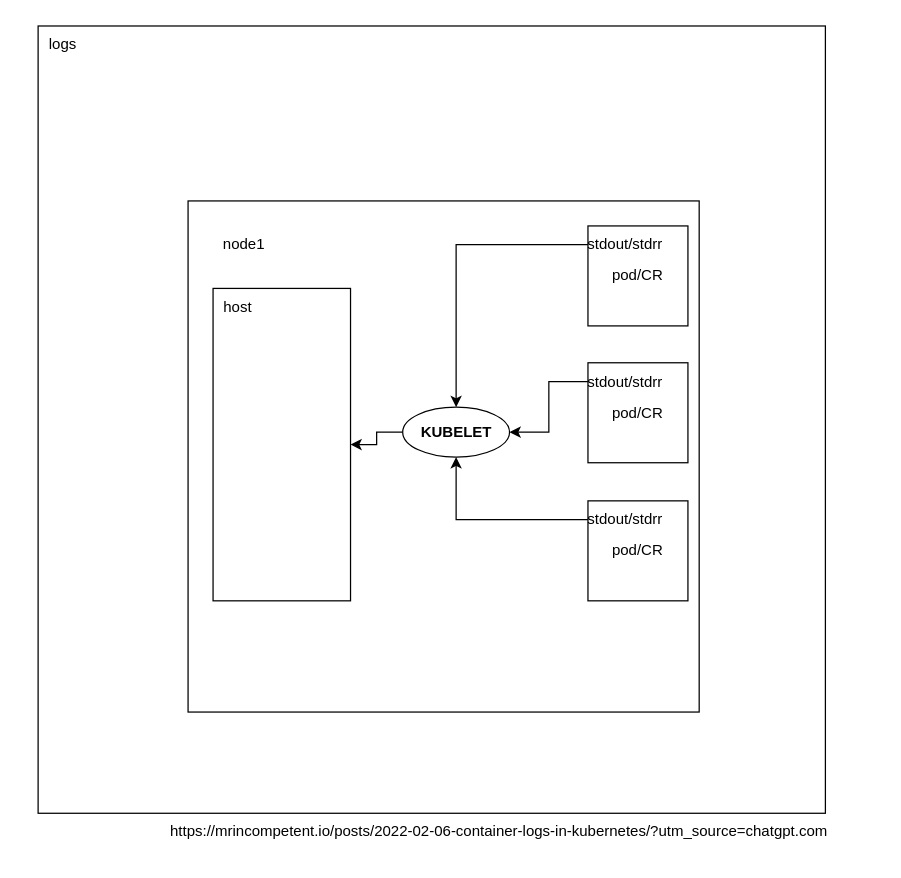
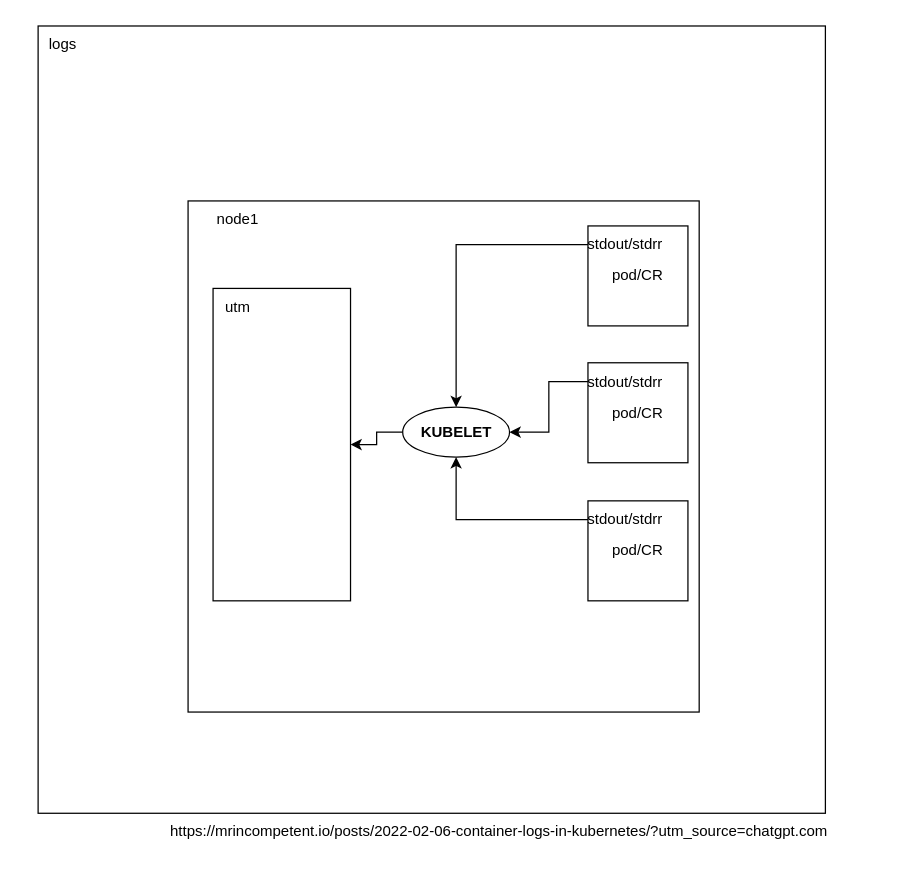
(244, 244) -> (238, 219)
(238, 307) -> (238, 307)
